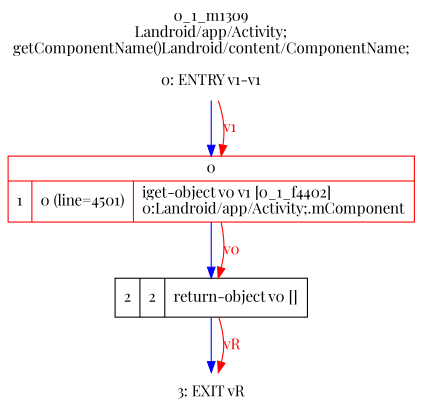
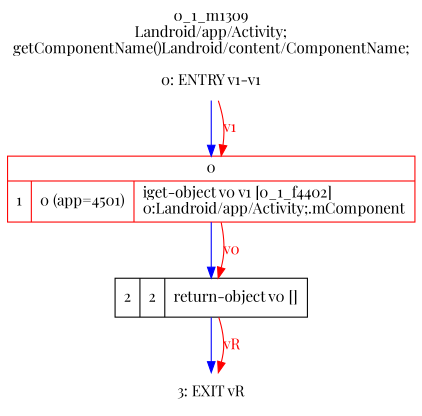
(83, 201) -> (83, 201)
